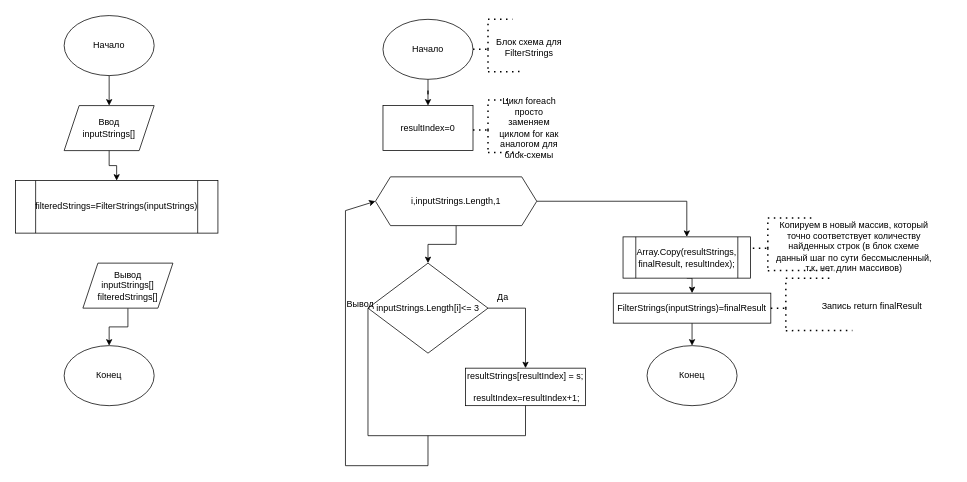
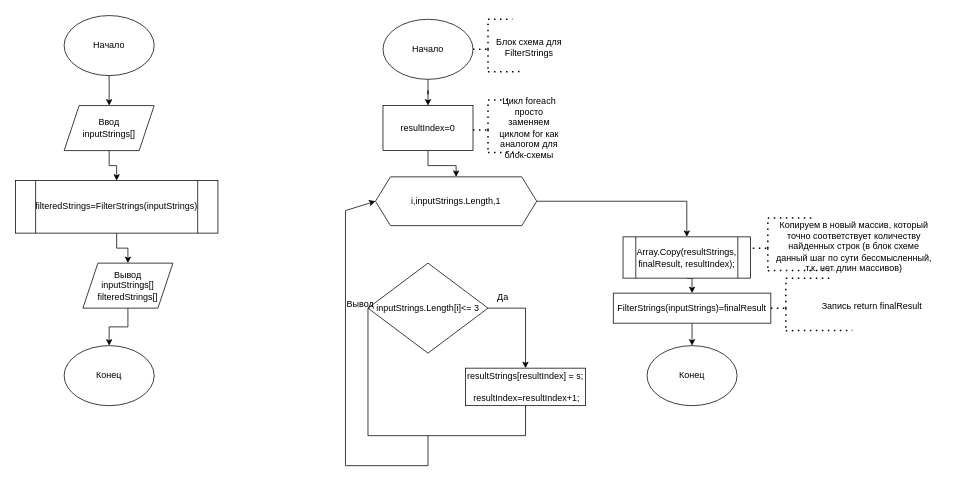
none -> (444, 165)
(442, 244) -> none
none -> (118, 248)
